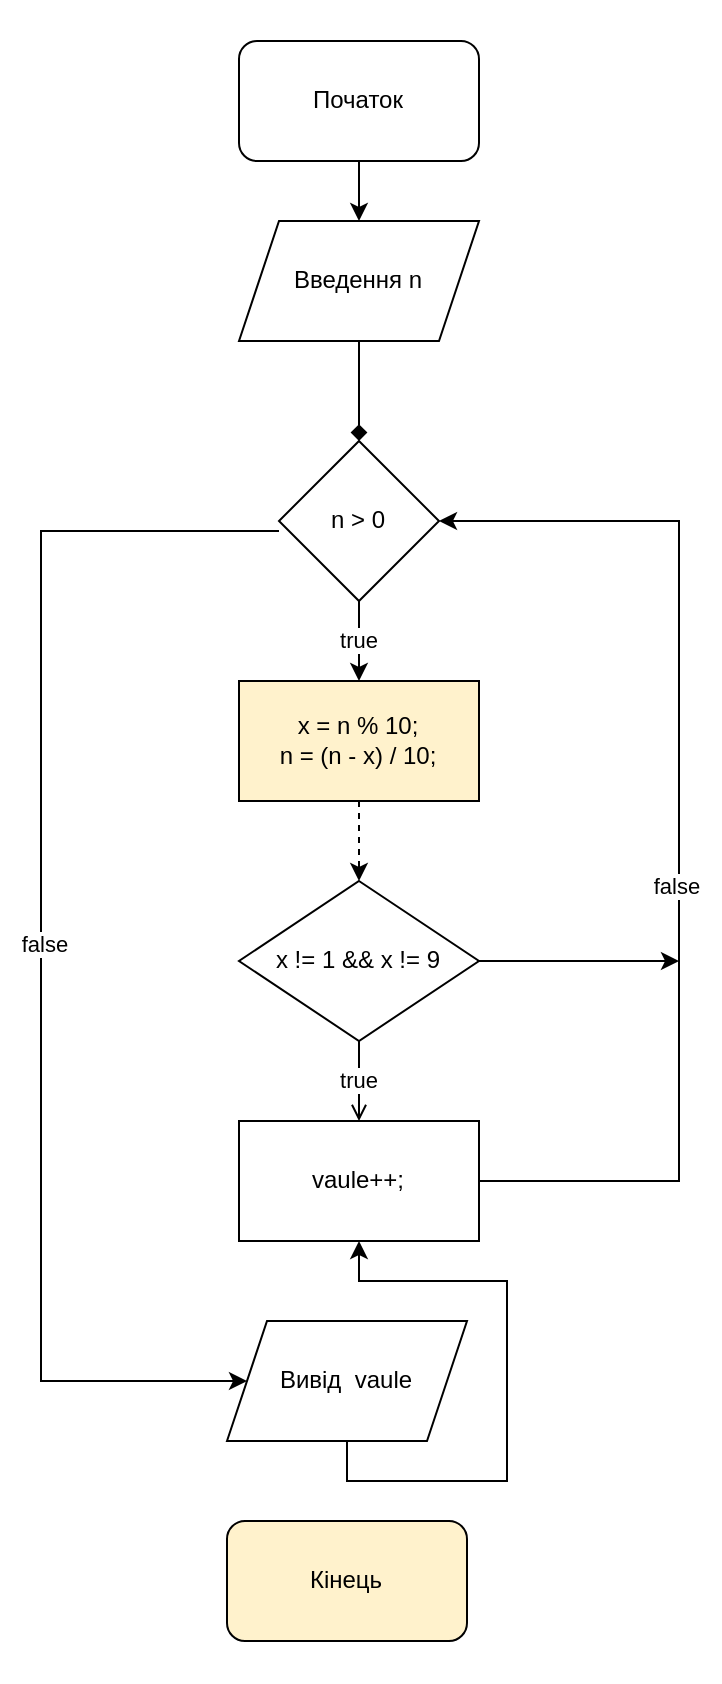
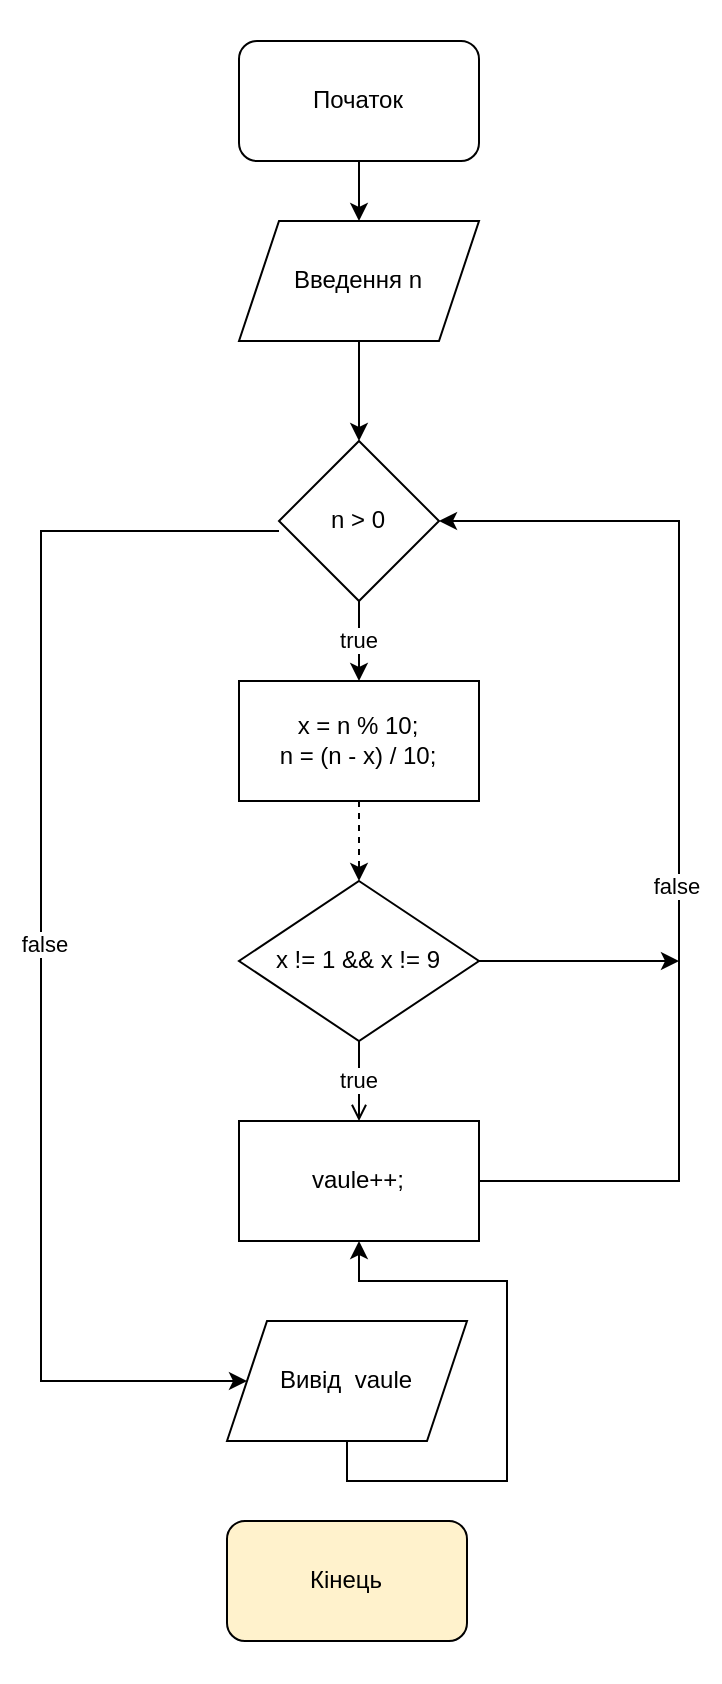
(359, 425) -> (359, 426)
(359, 741) -> (359, 741)
